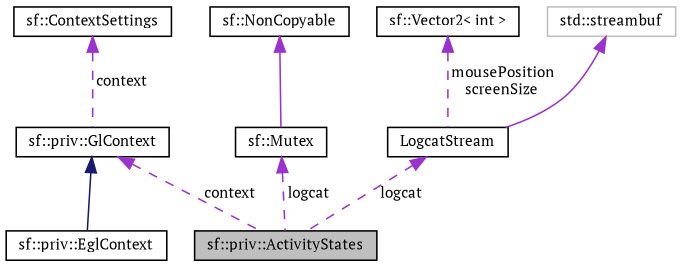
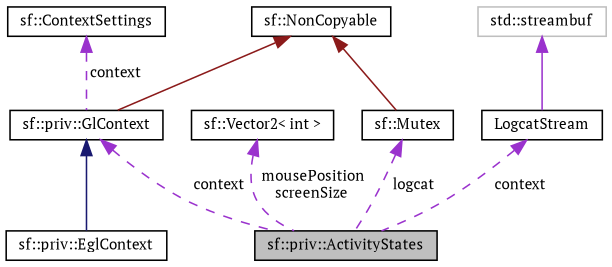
none -> (197, 76)
(280, 90) -> (370, 79)
(448, 90) -> (258, 202)
(400, 194) -> (519, 185)
